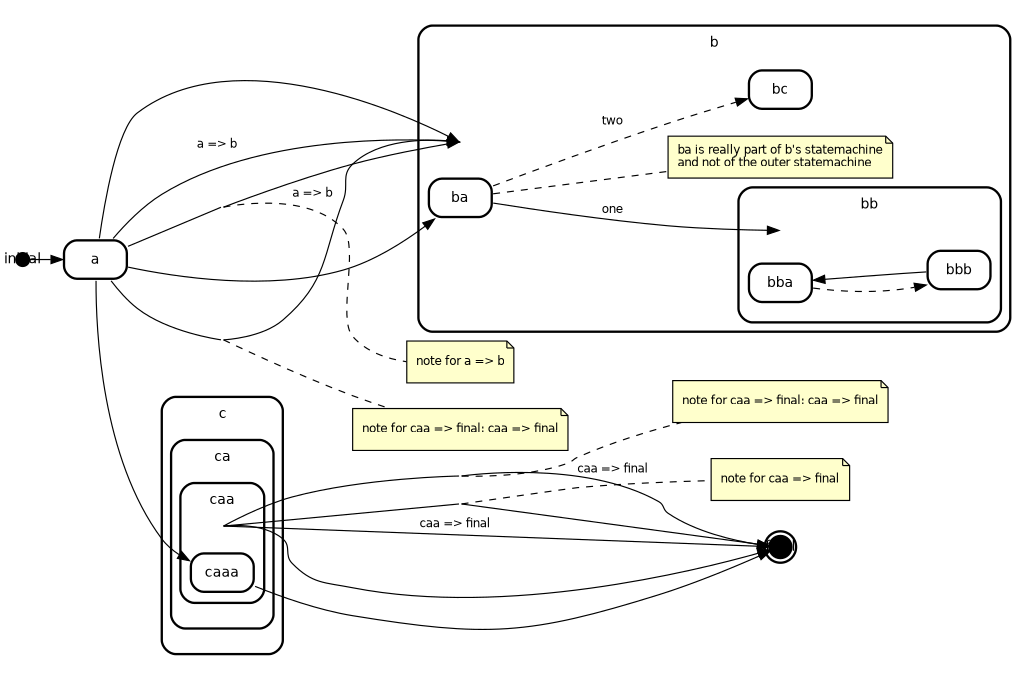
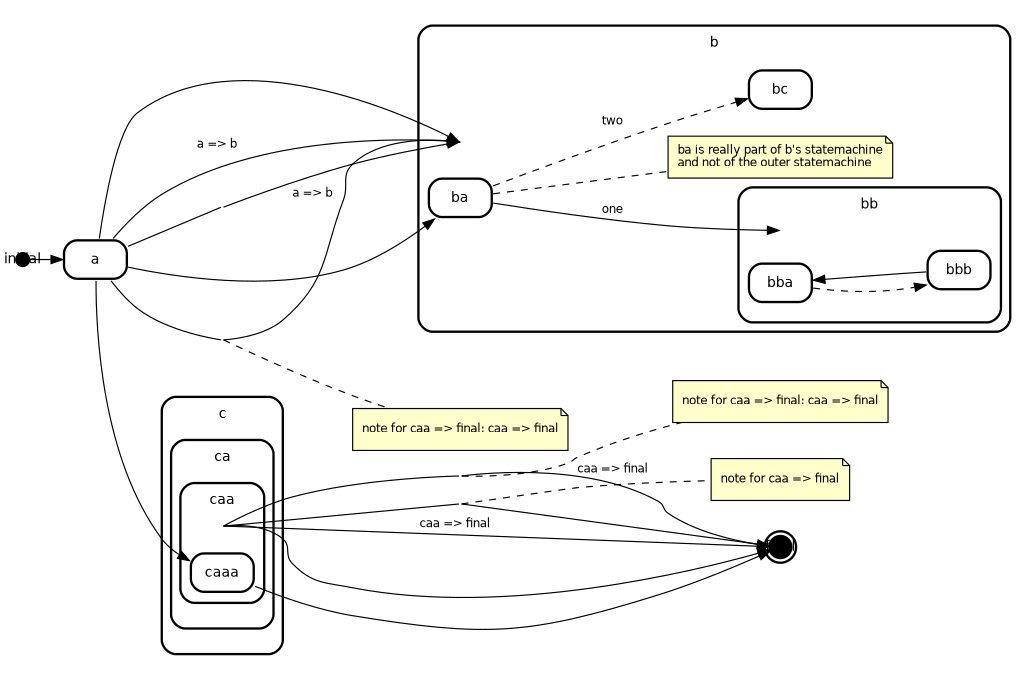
(460, 362) -> none
